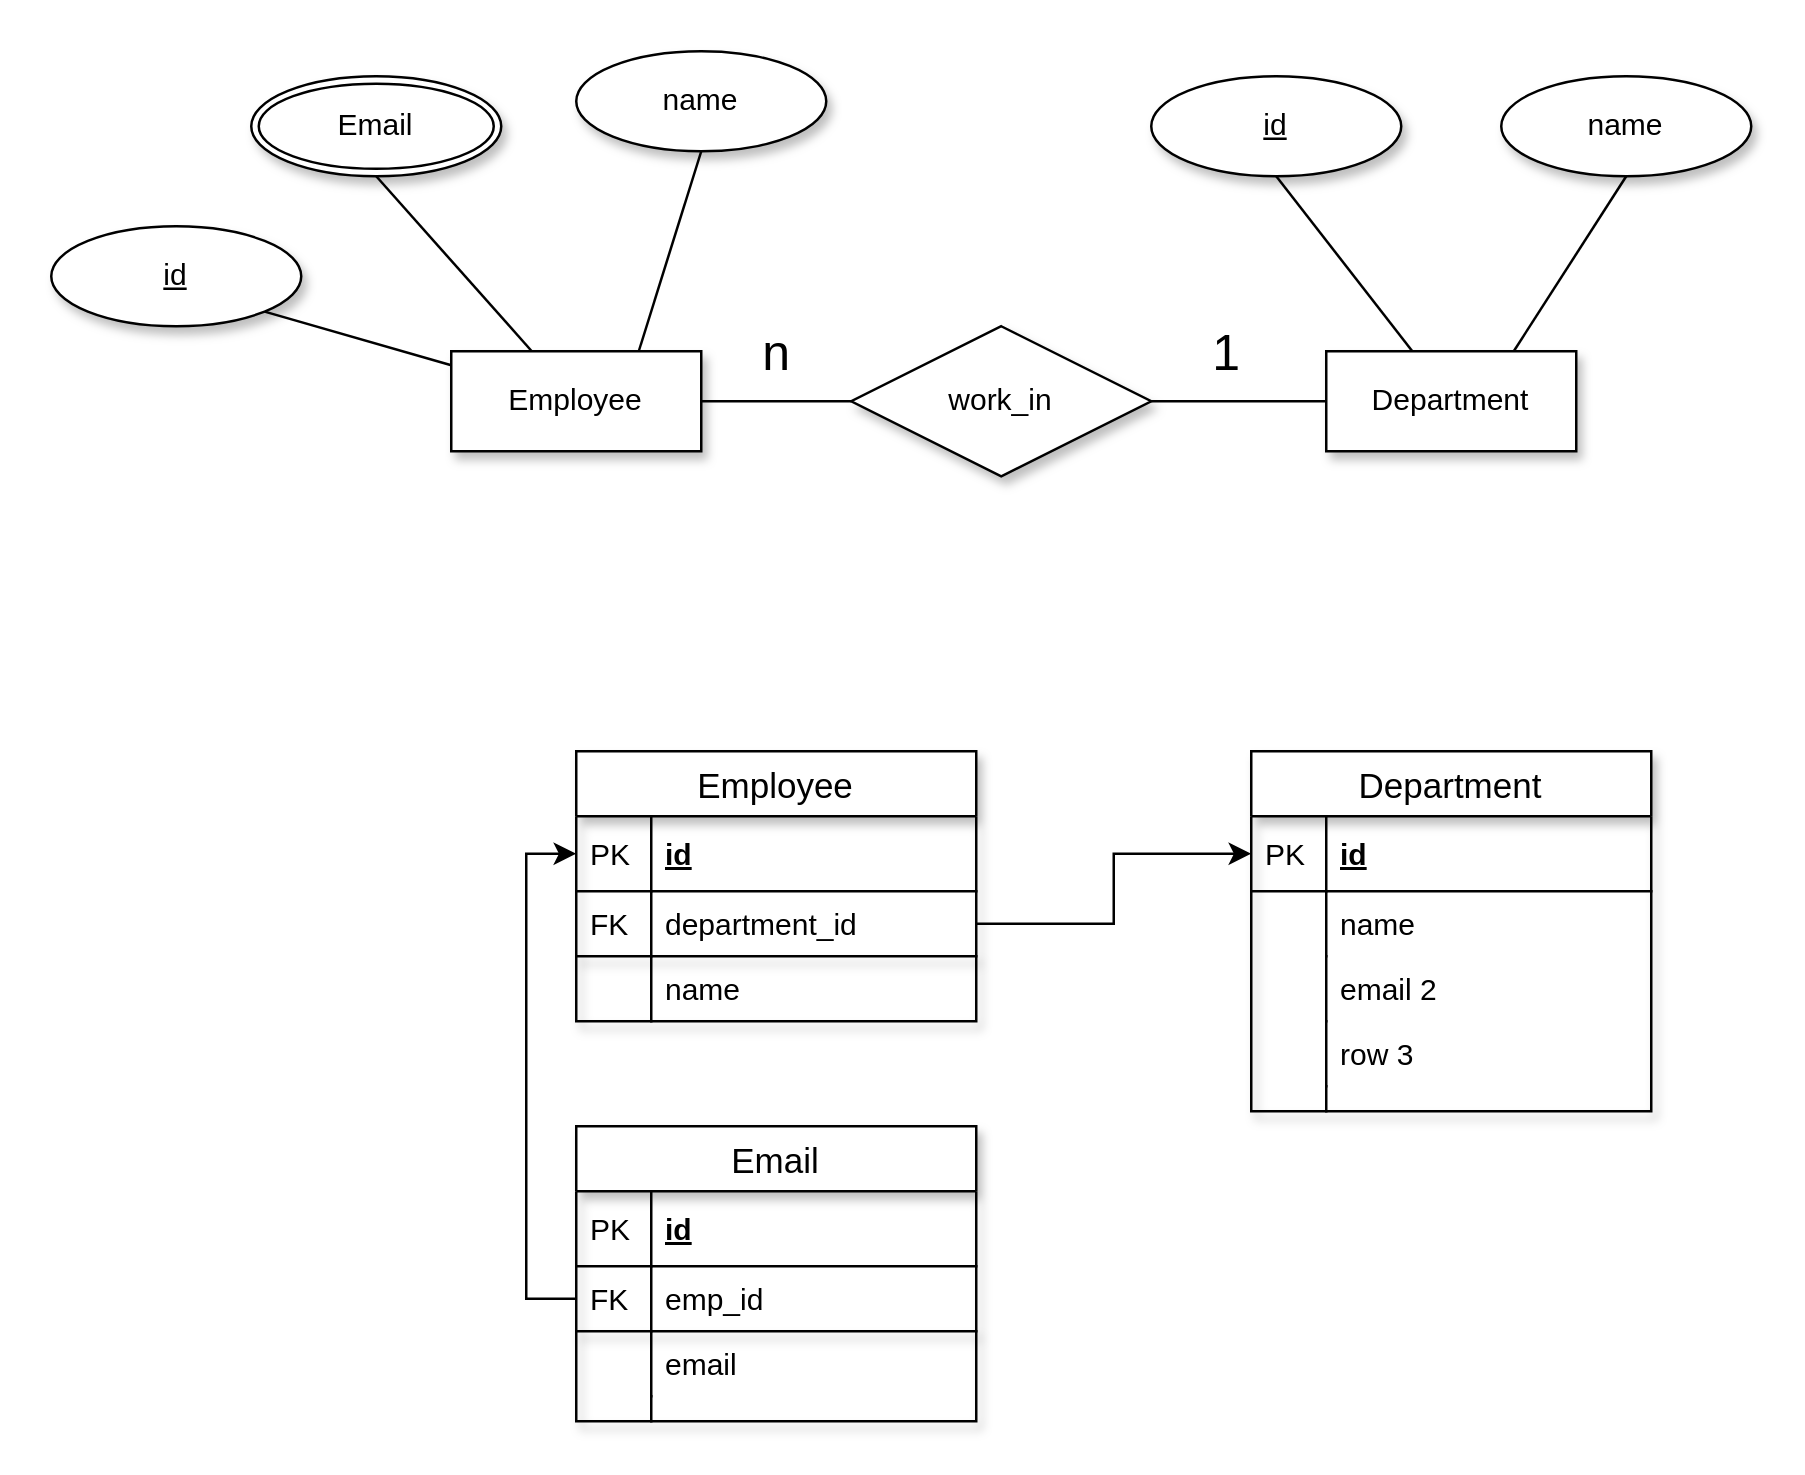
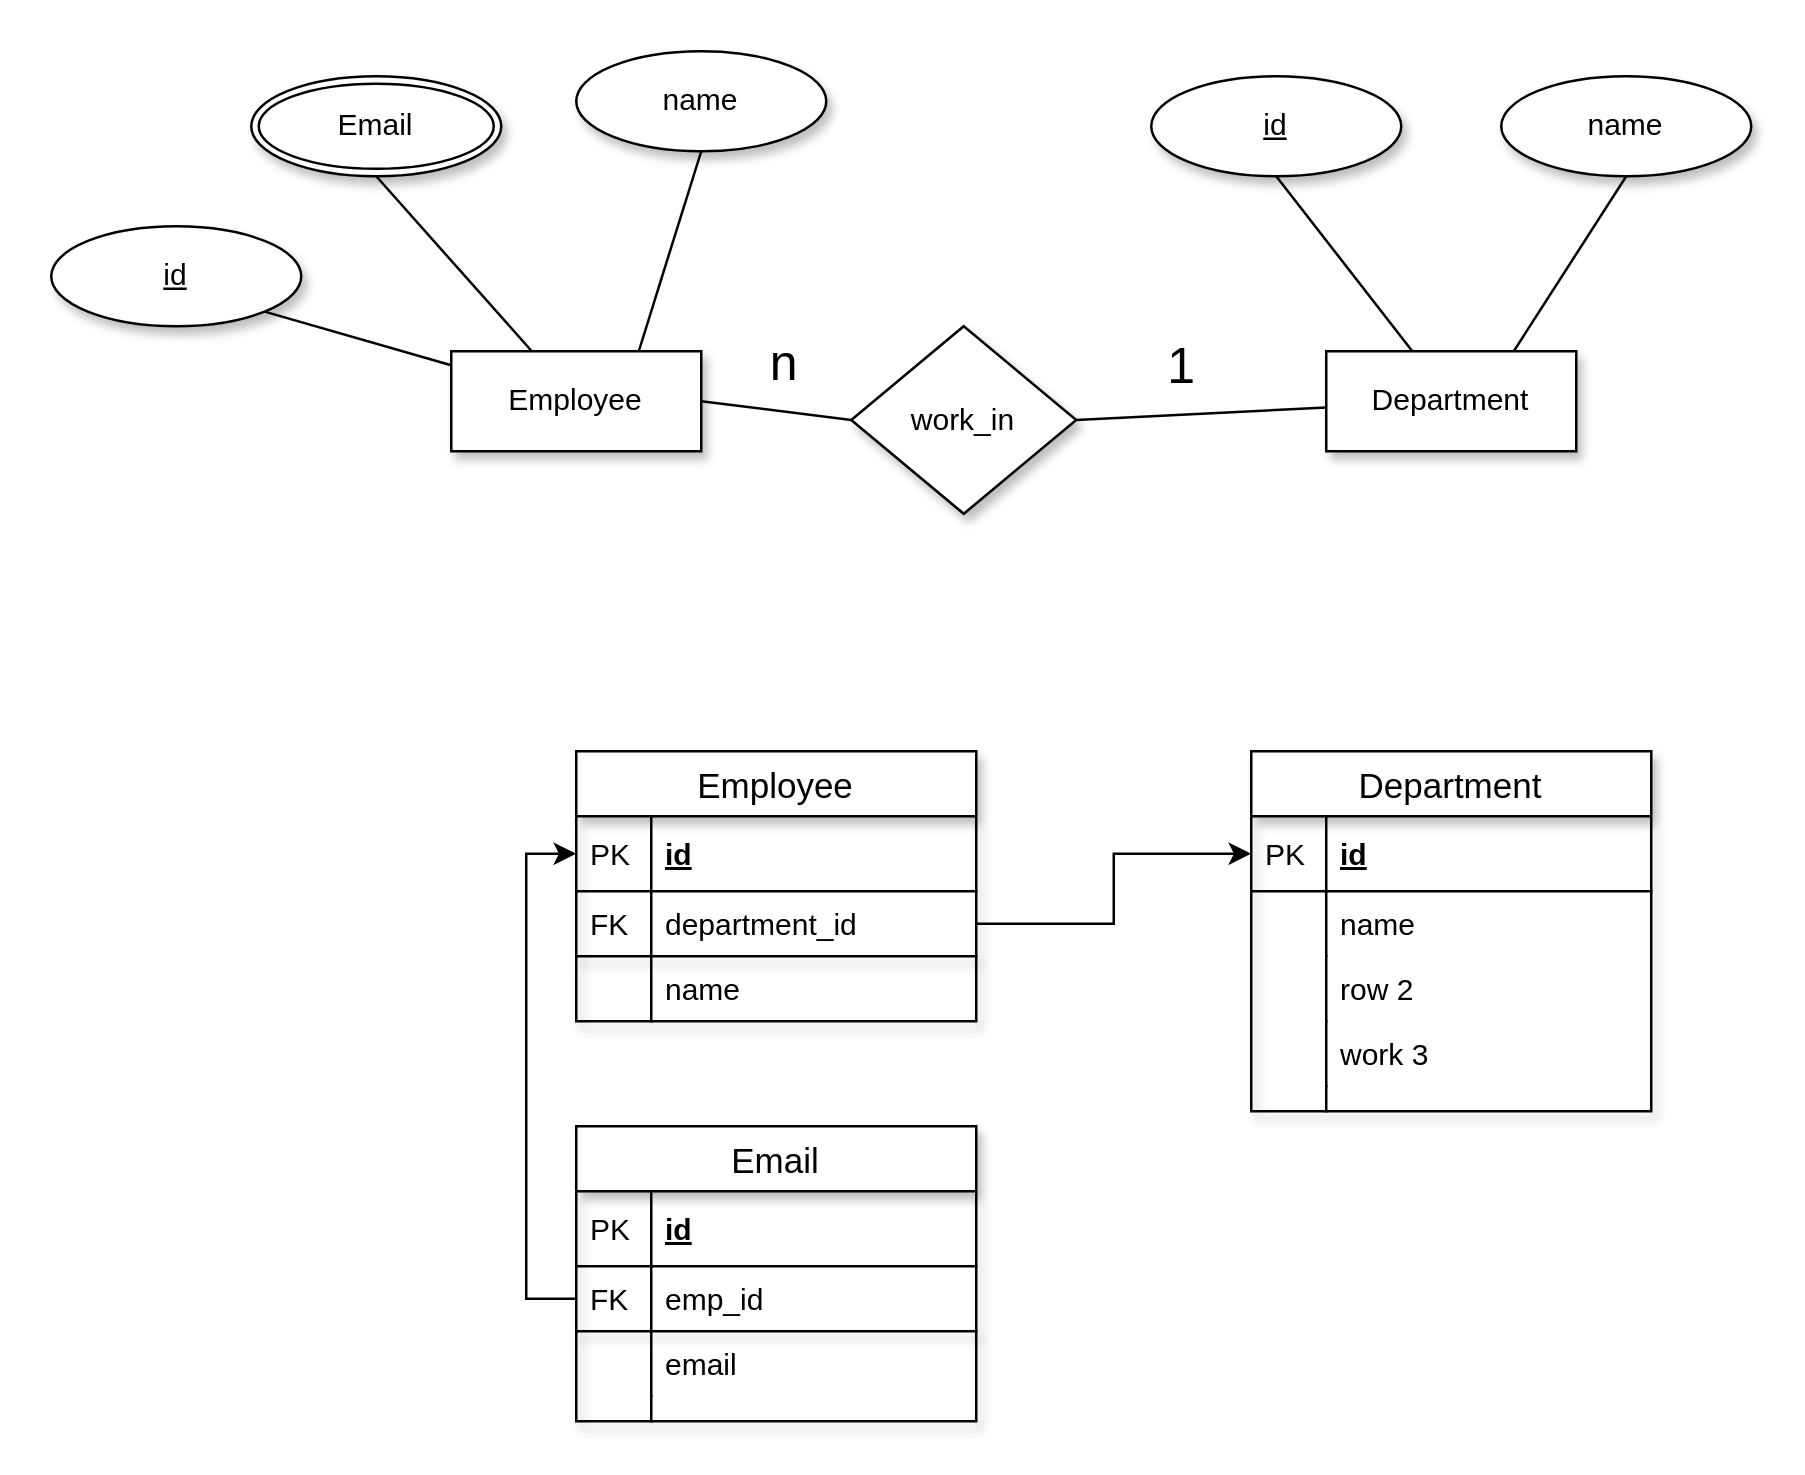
(1001, 401) -> (964, 420)
(1387, 990) -> (1378, 990)
(1378, 1055) -> (1387, 1055)
